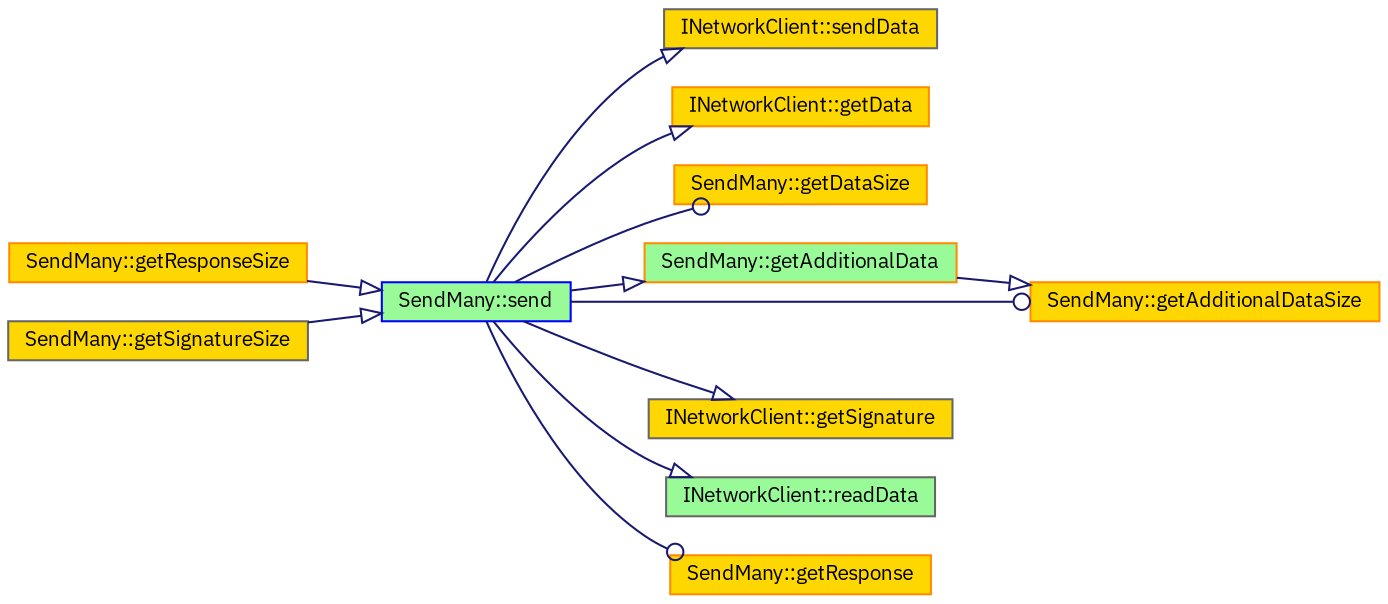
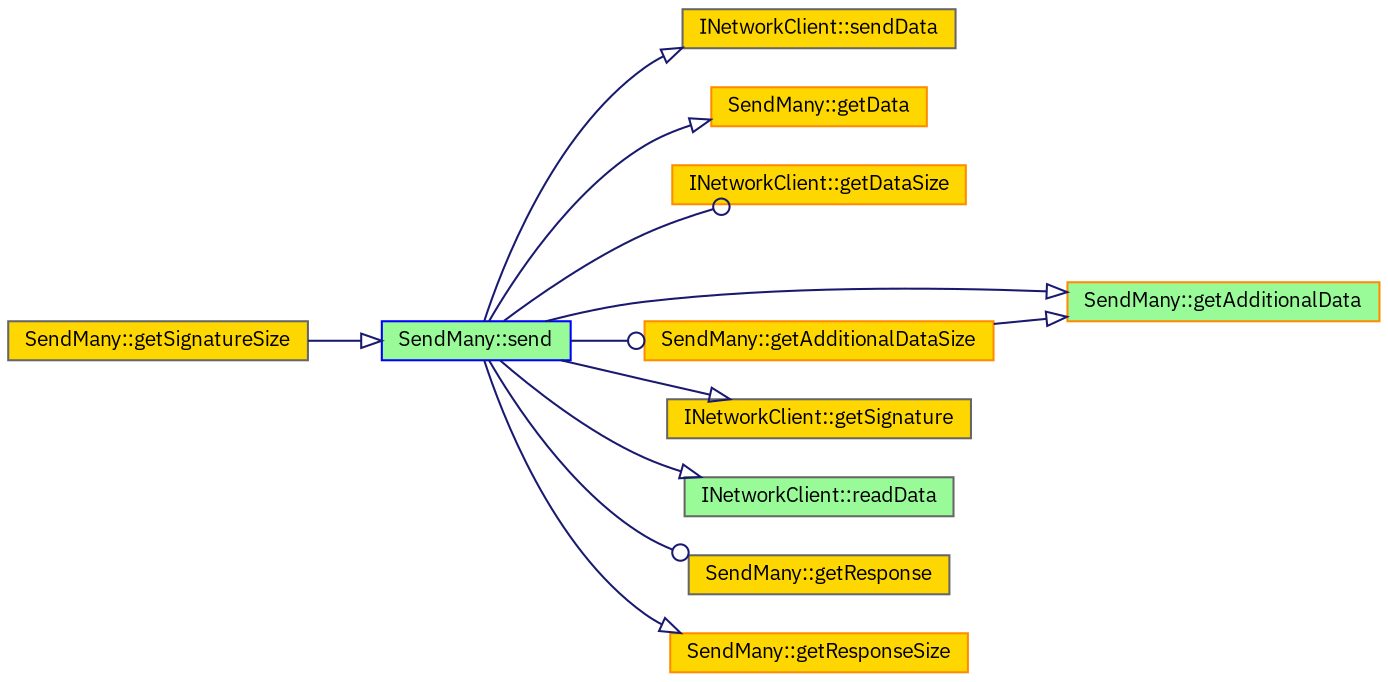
(801, 107) -> (819, 107)
(801, 185) -> (819, 185)
(983, 280) -> (1020, 321)
(334, 284) -> (552, 508)
(801, 575) -> (819, 575)
